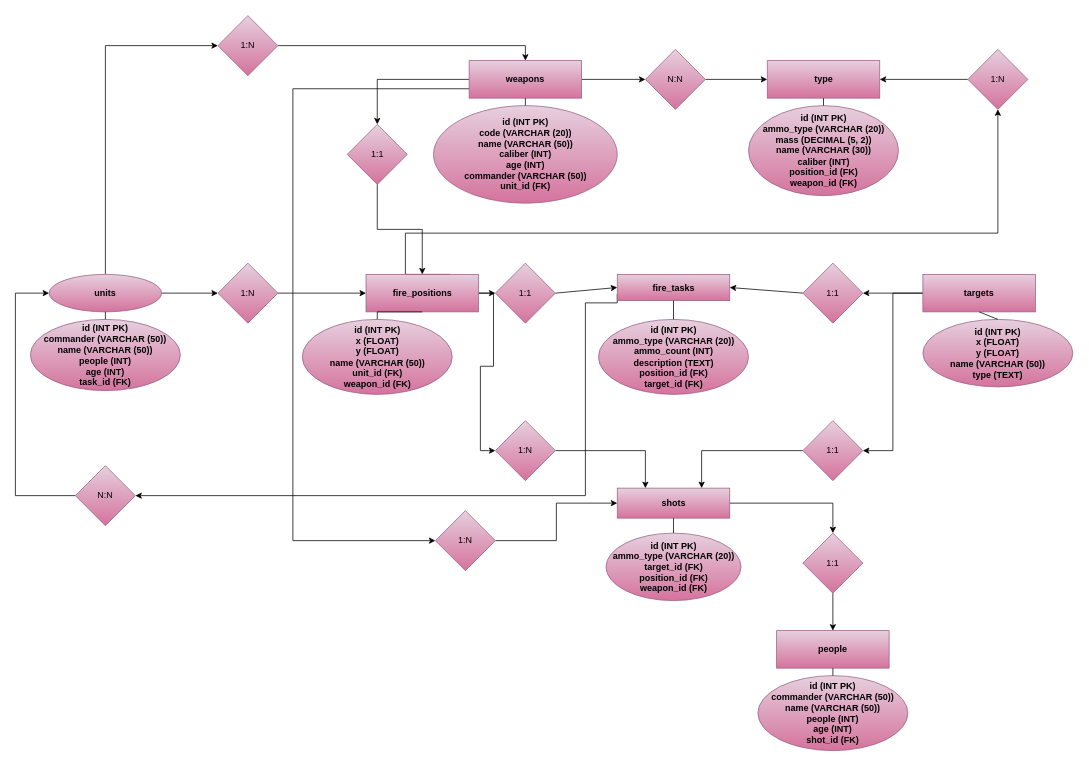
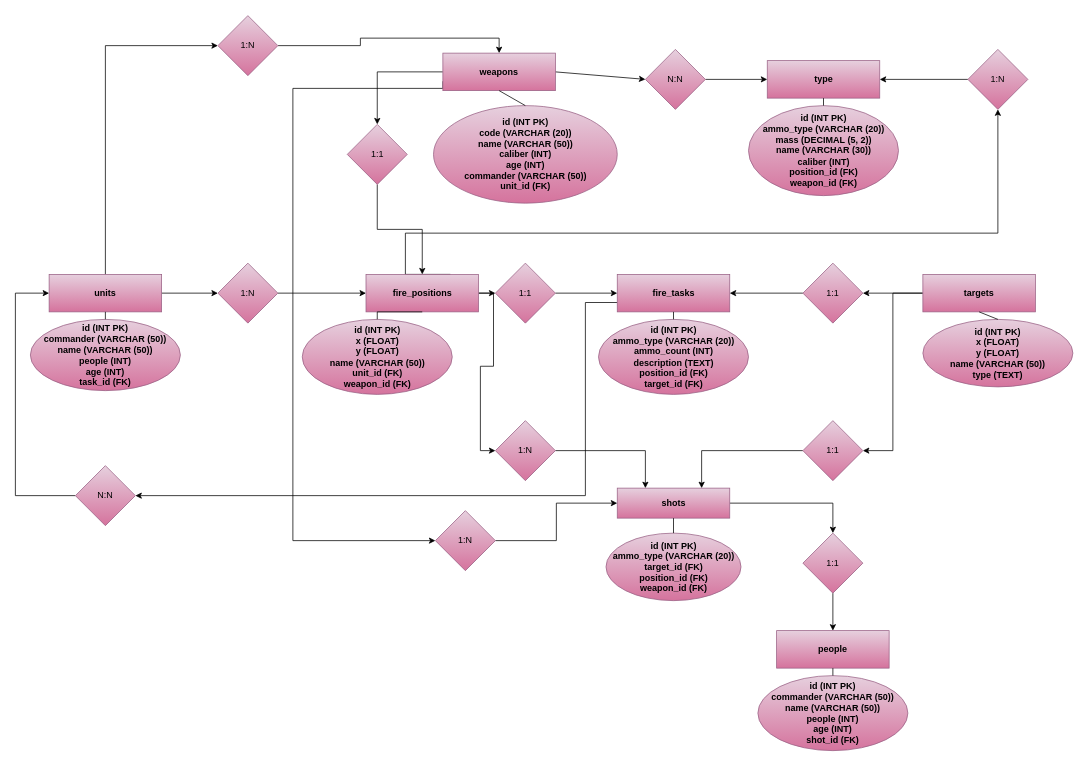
(525, 79) -> (499, 72)
(674, 287) -> (674, 293)
(105, 293) -> (105, 293)
